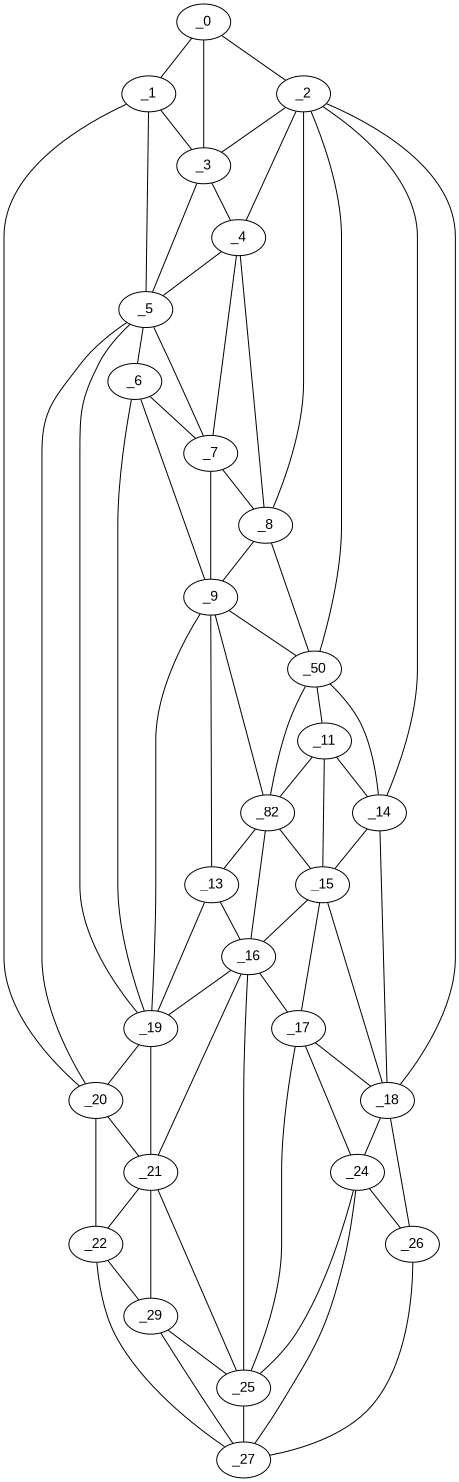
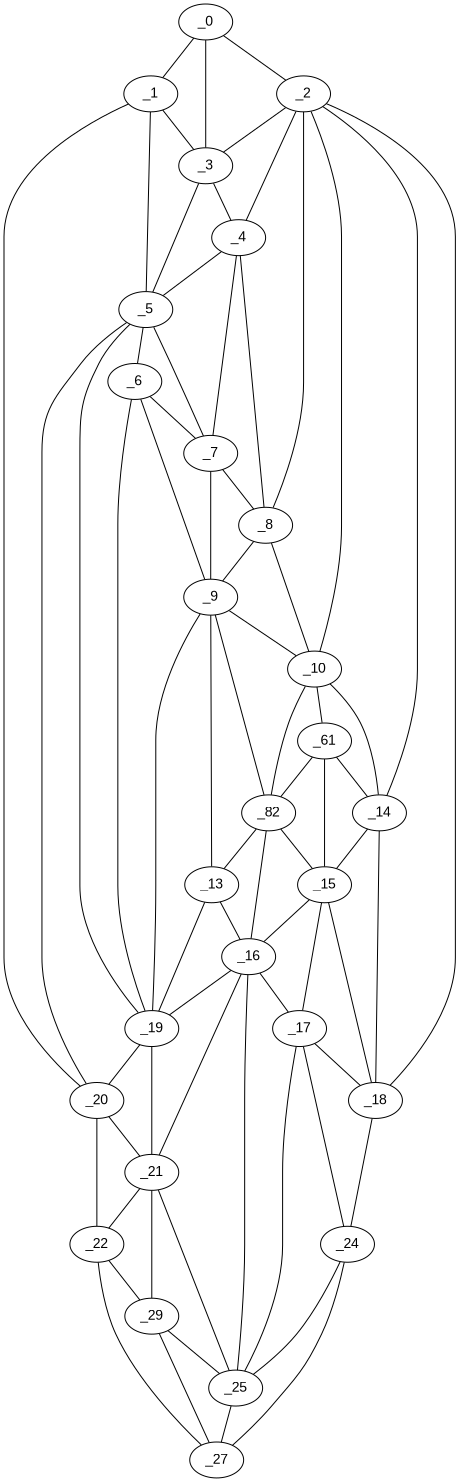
(315, 669) -> (315, 669)
(325, 741) -> (325, 741)
(412, 1244) -> none
